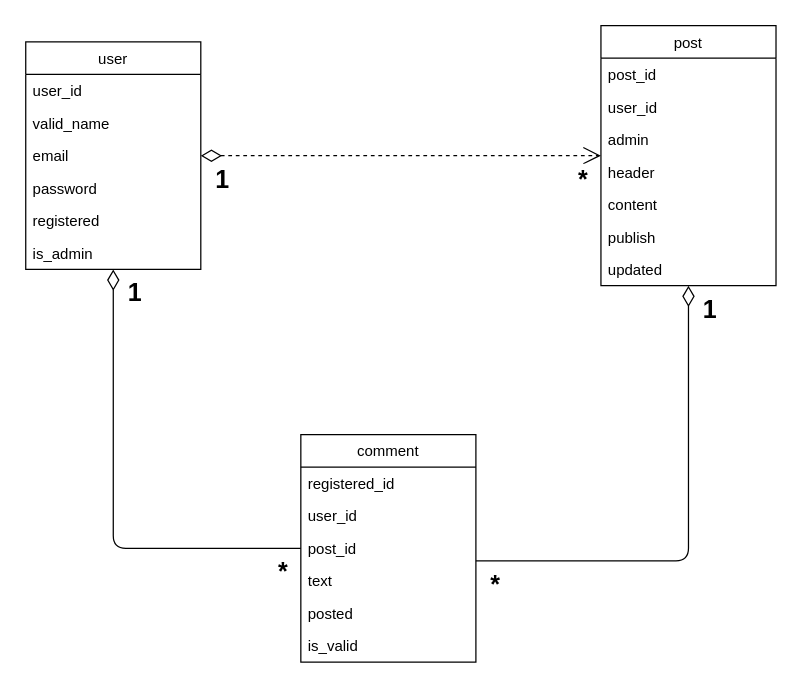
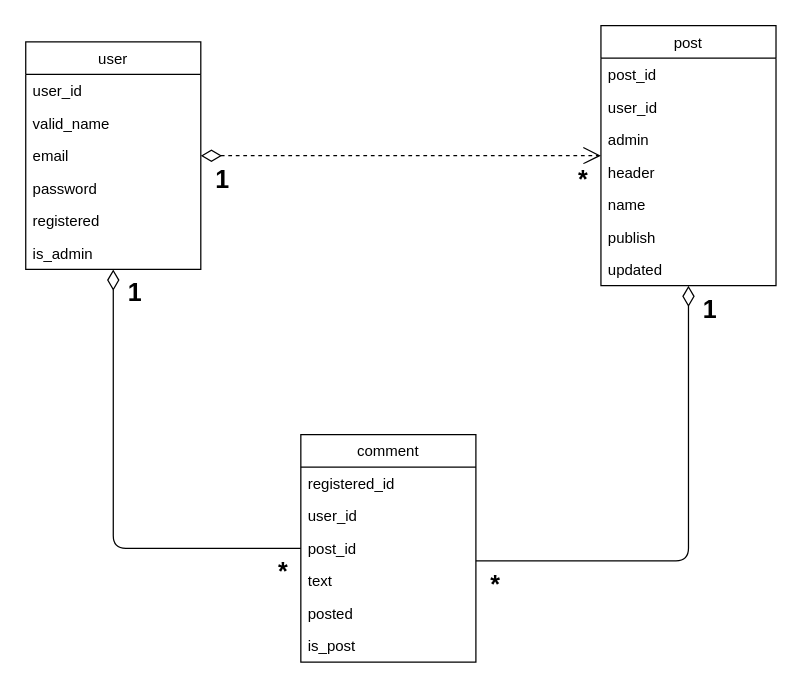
(637, 205) -> (624, 205)
(335, 646) -> (335, 646)
